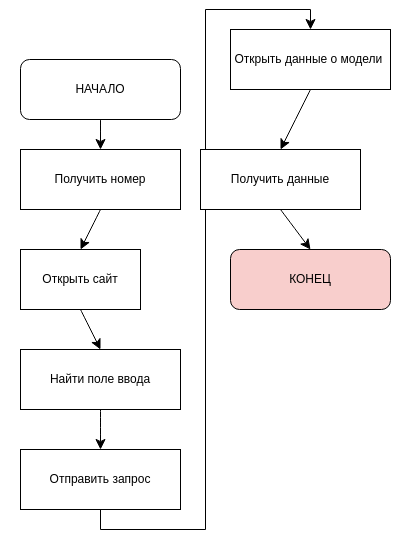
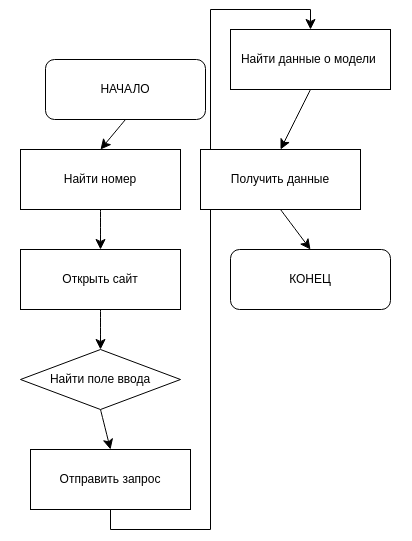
(311, 60) -> (311, 60)
(101, 90) -> (126, 90)
(101, 180) -> (101, 180)
(81, 280) -> (101, 280)
(311, 280) -> (311, 280)
(101, 380) -> (101, 380)
(101, 480) -> (111, 480)
